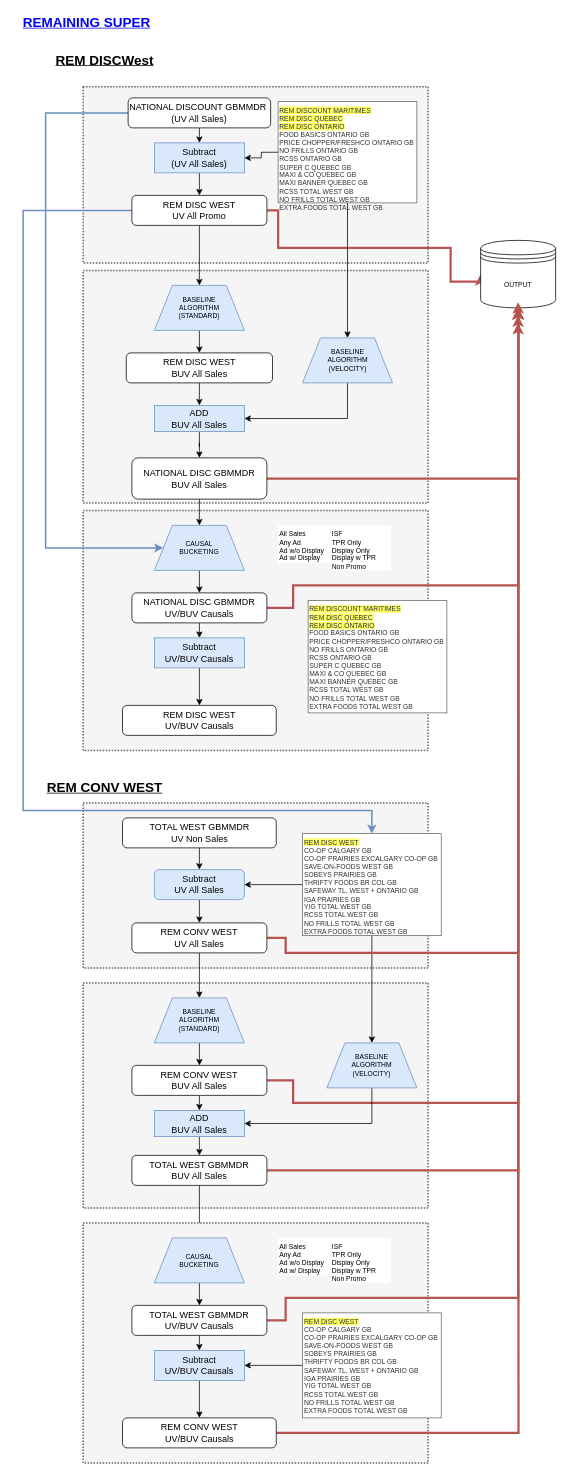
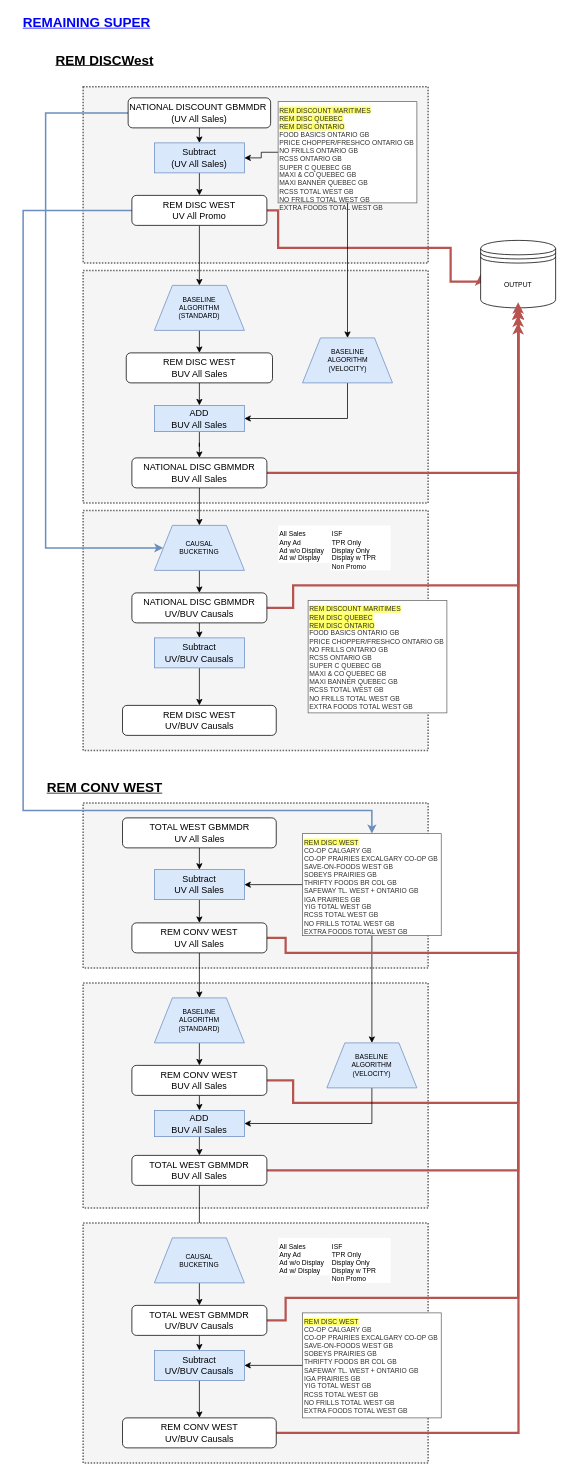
(199, 479) -> (199, 473)
(200, 833) -> (200, 833)
(199, 885) -> (199, 885)
